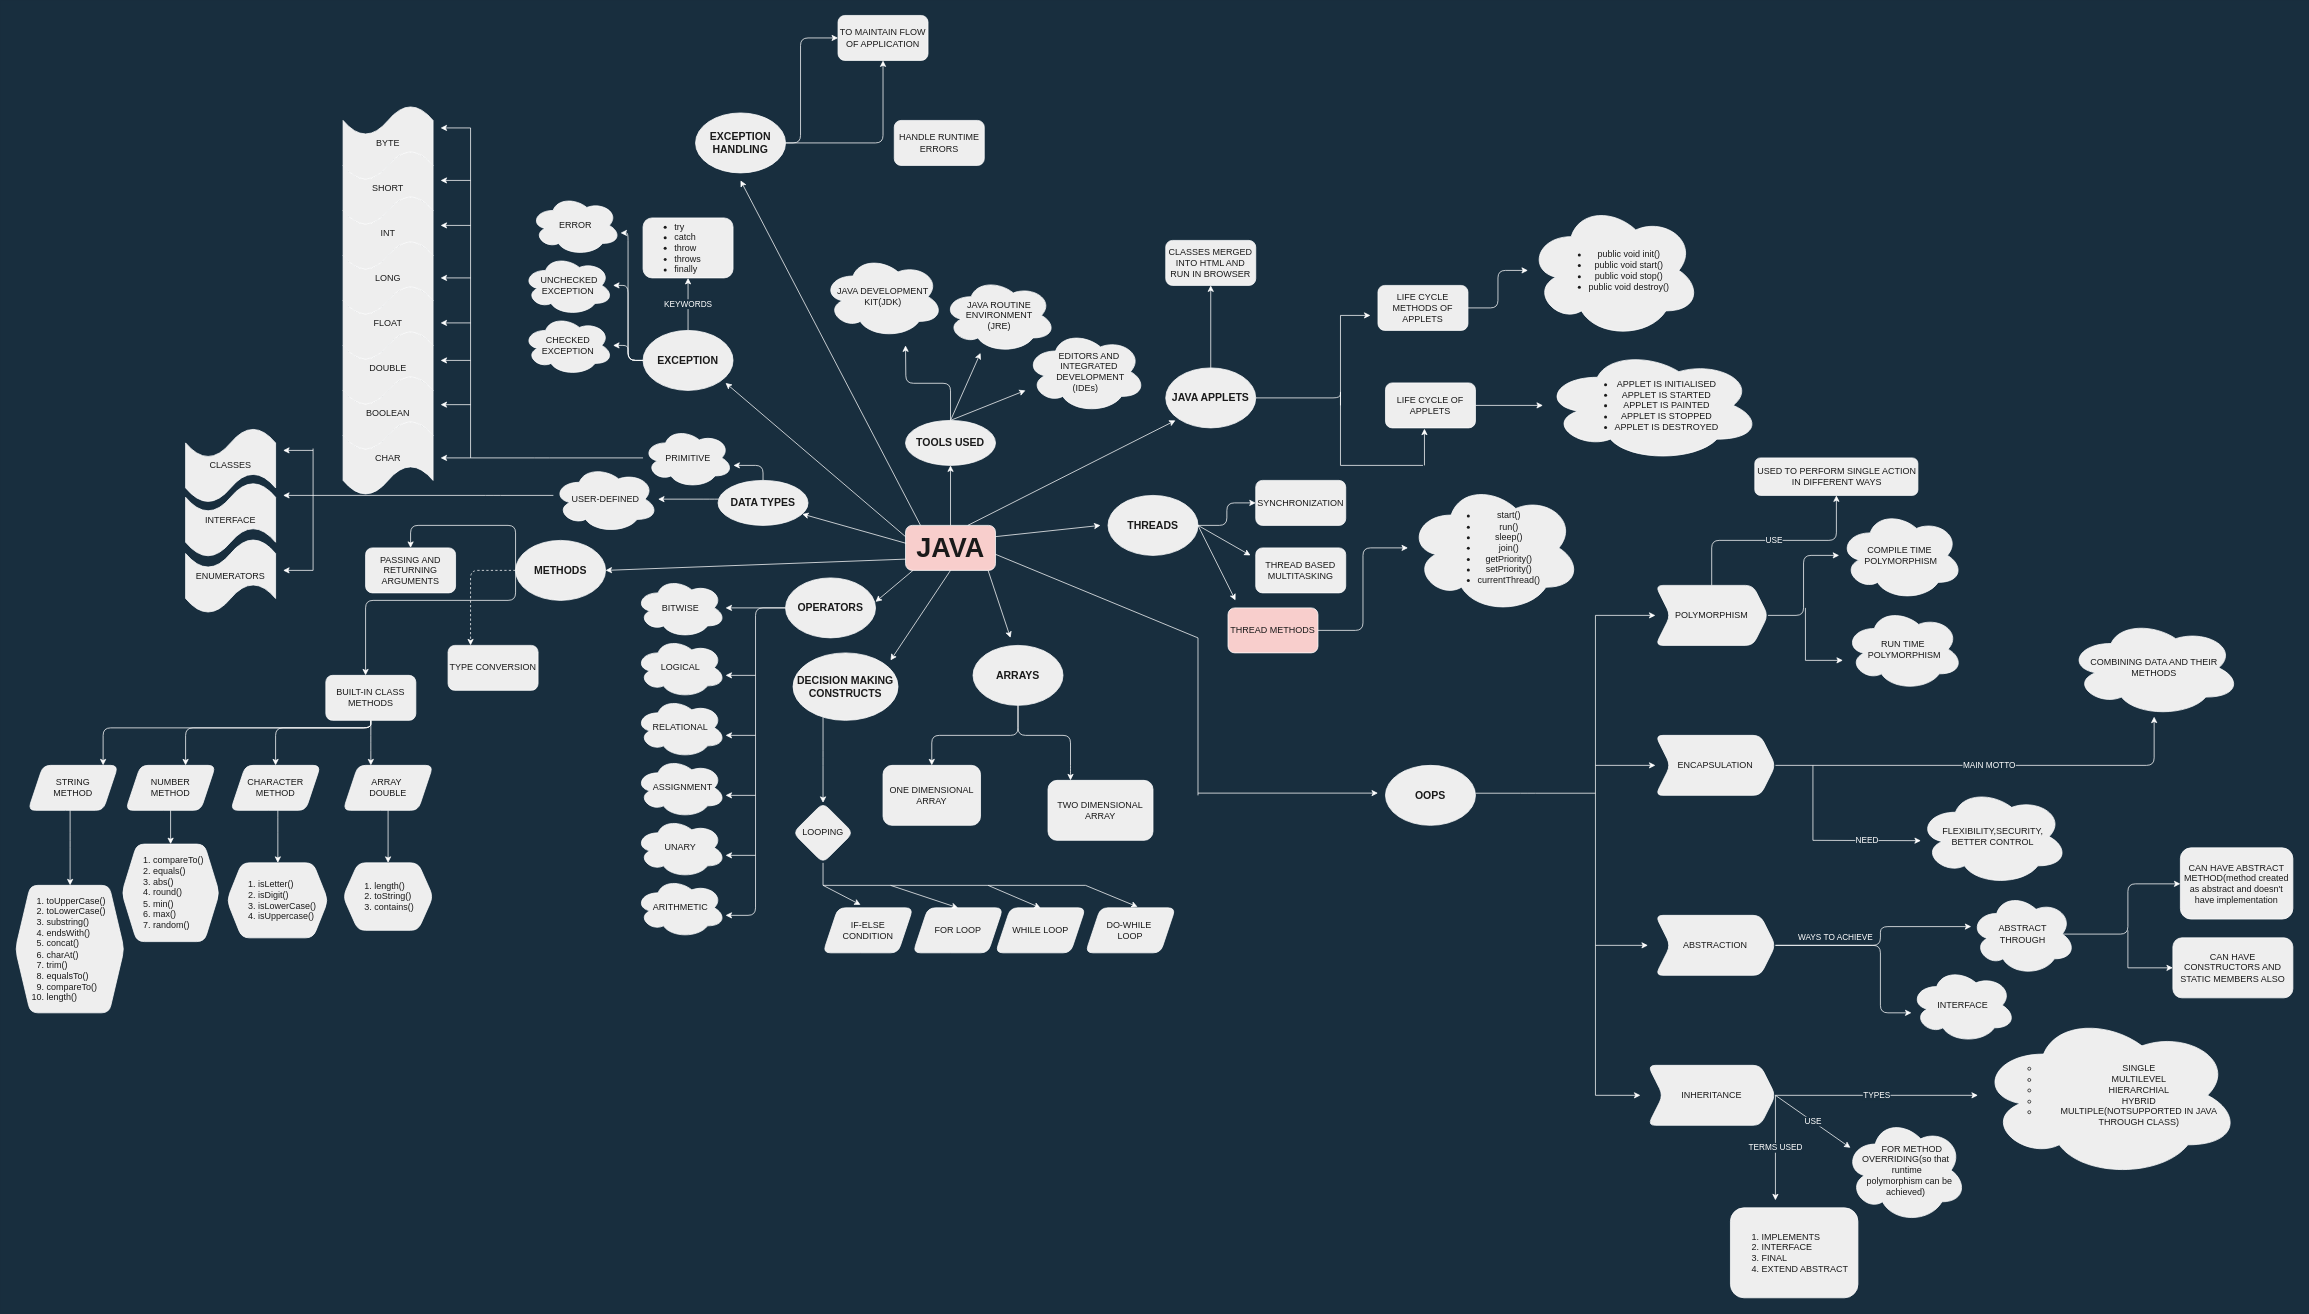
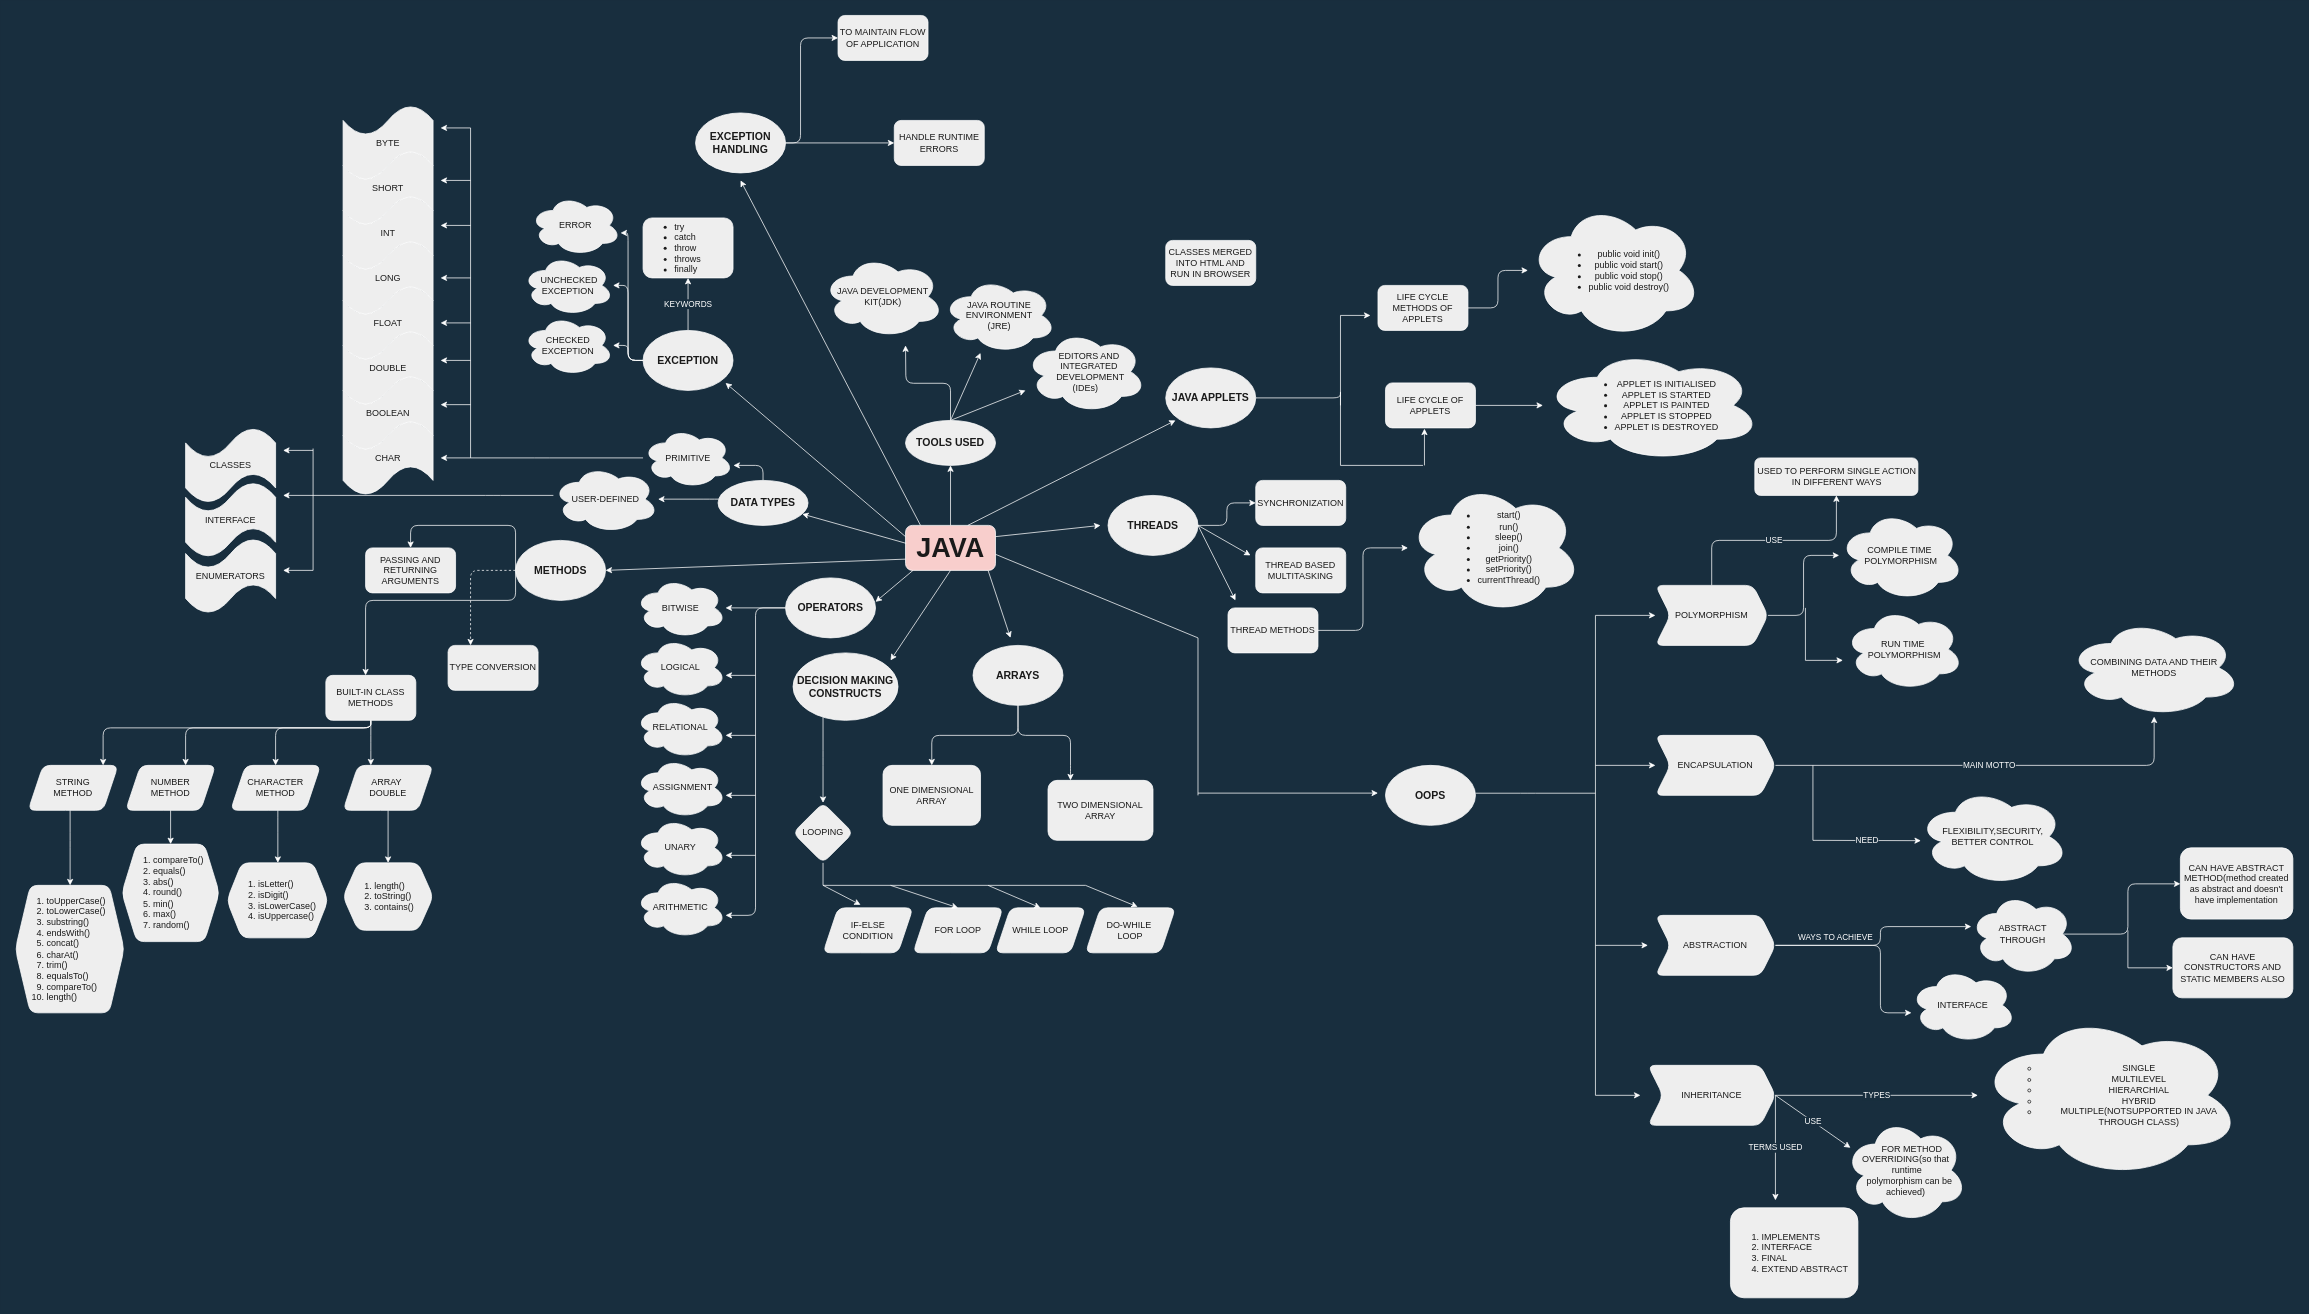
(882, 140) -> (882, 143)
(1211, 330) -> none
(1273, 630) -> (1273, 630)
